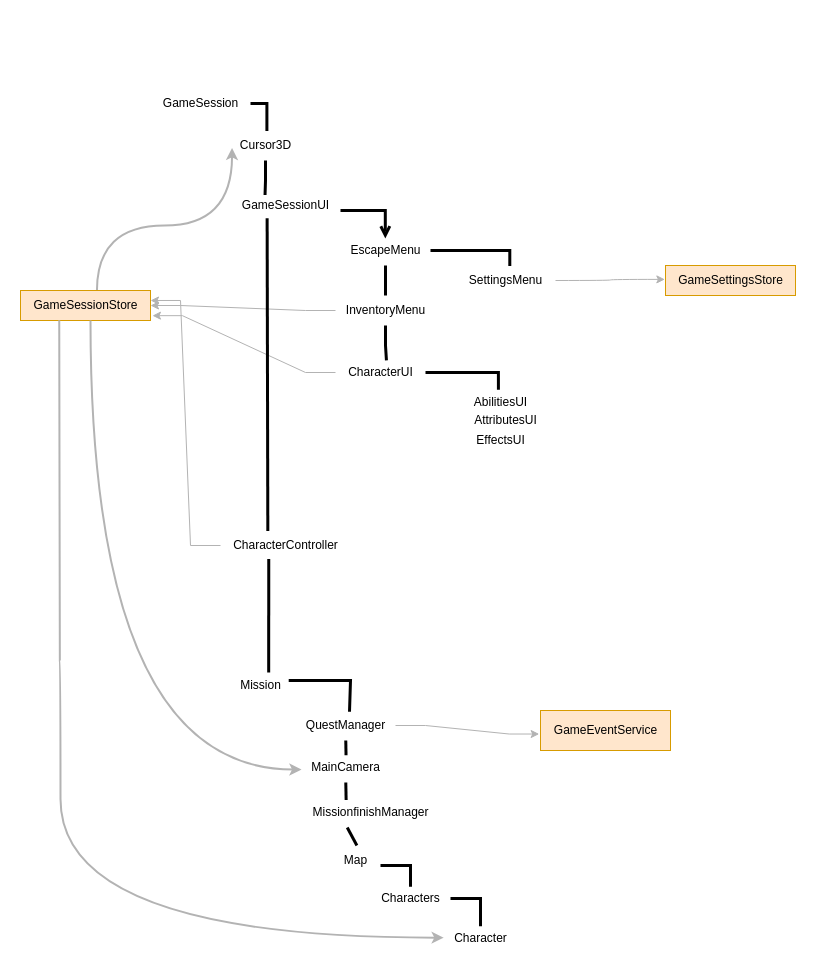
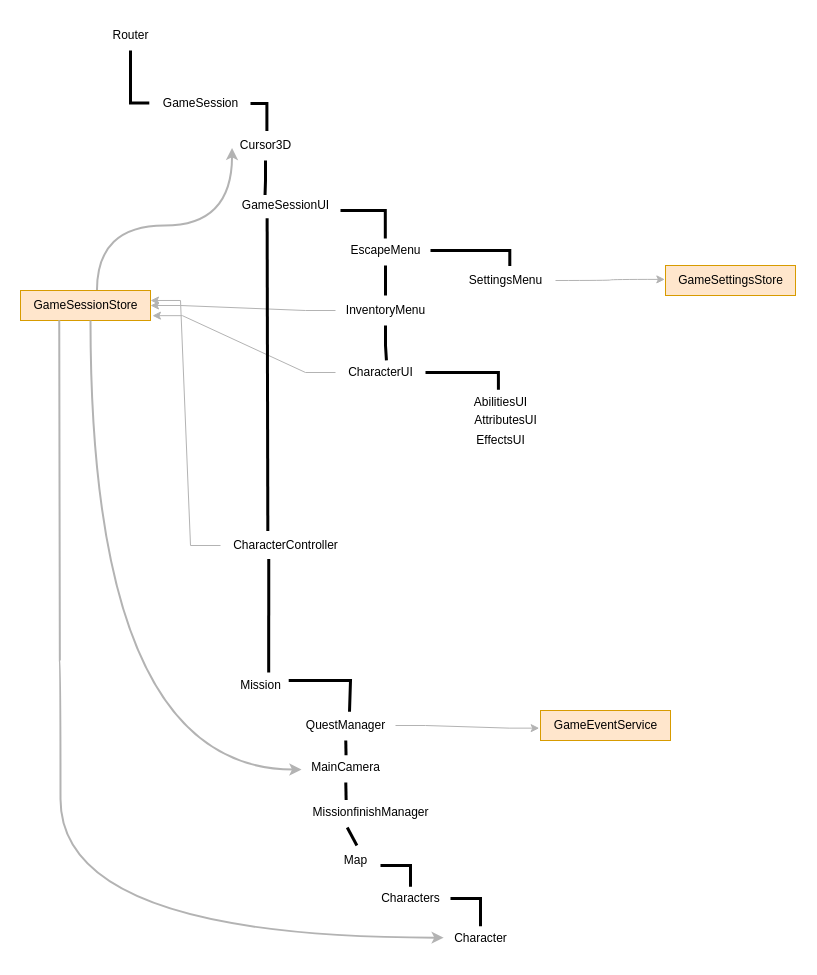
none -> (131, 36)
none -> (131, 86)
(385, 228) -> (385, 232)
(606, 731) -> (606, 726)
